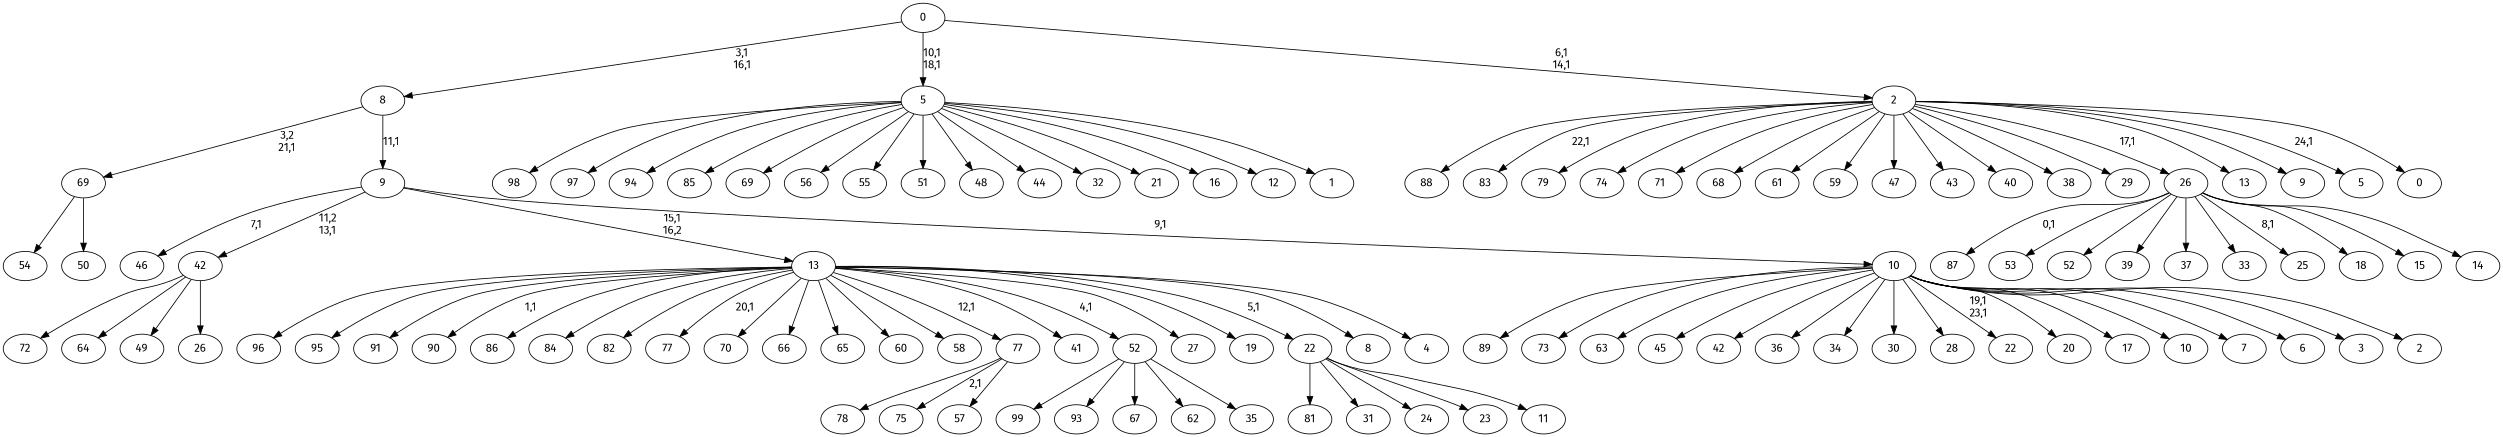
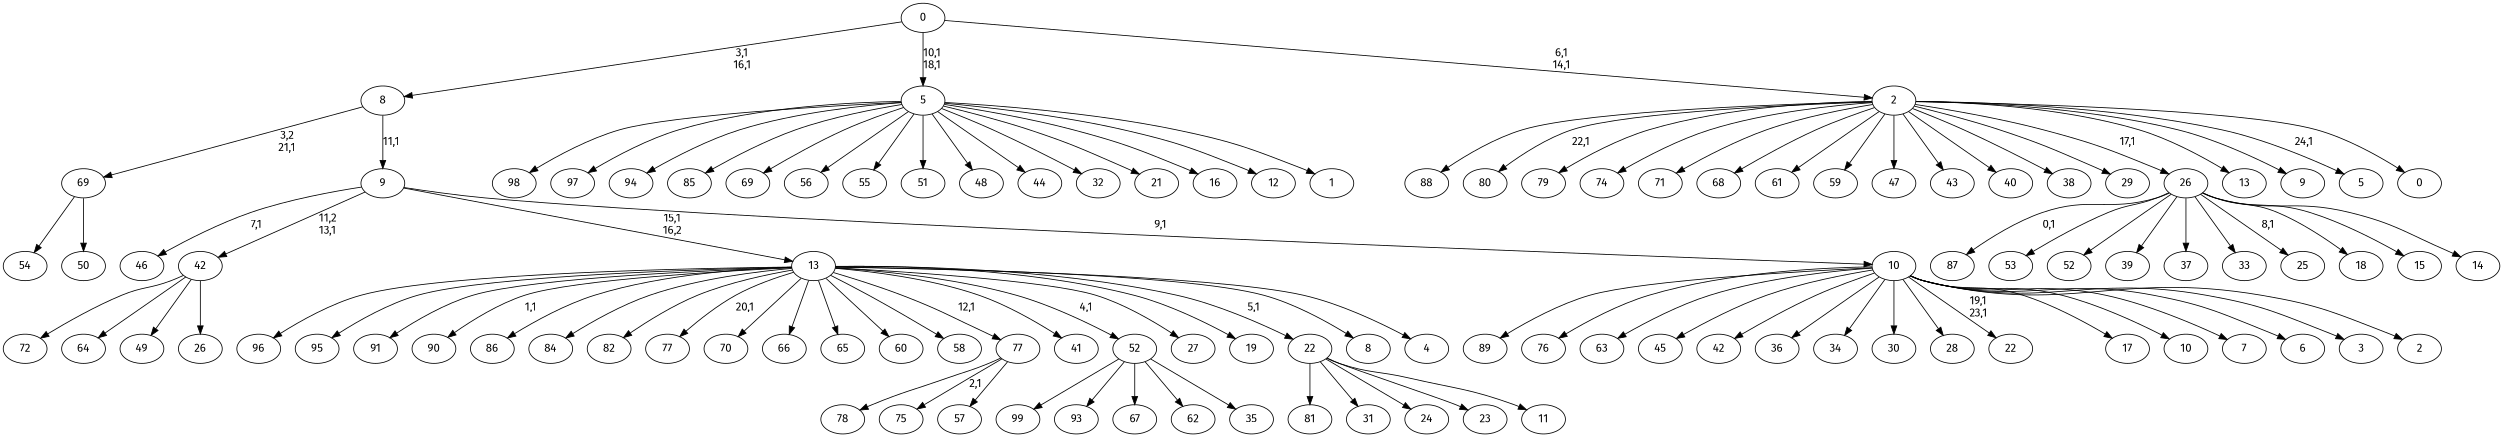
(1485, 183) -> (1485, 183)
(1544, 349) -> (1544, 349)
(2069, 349) -> none
